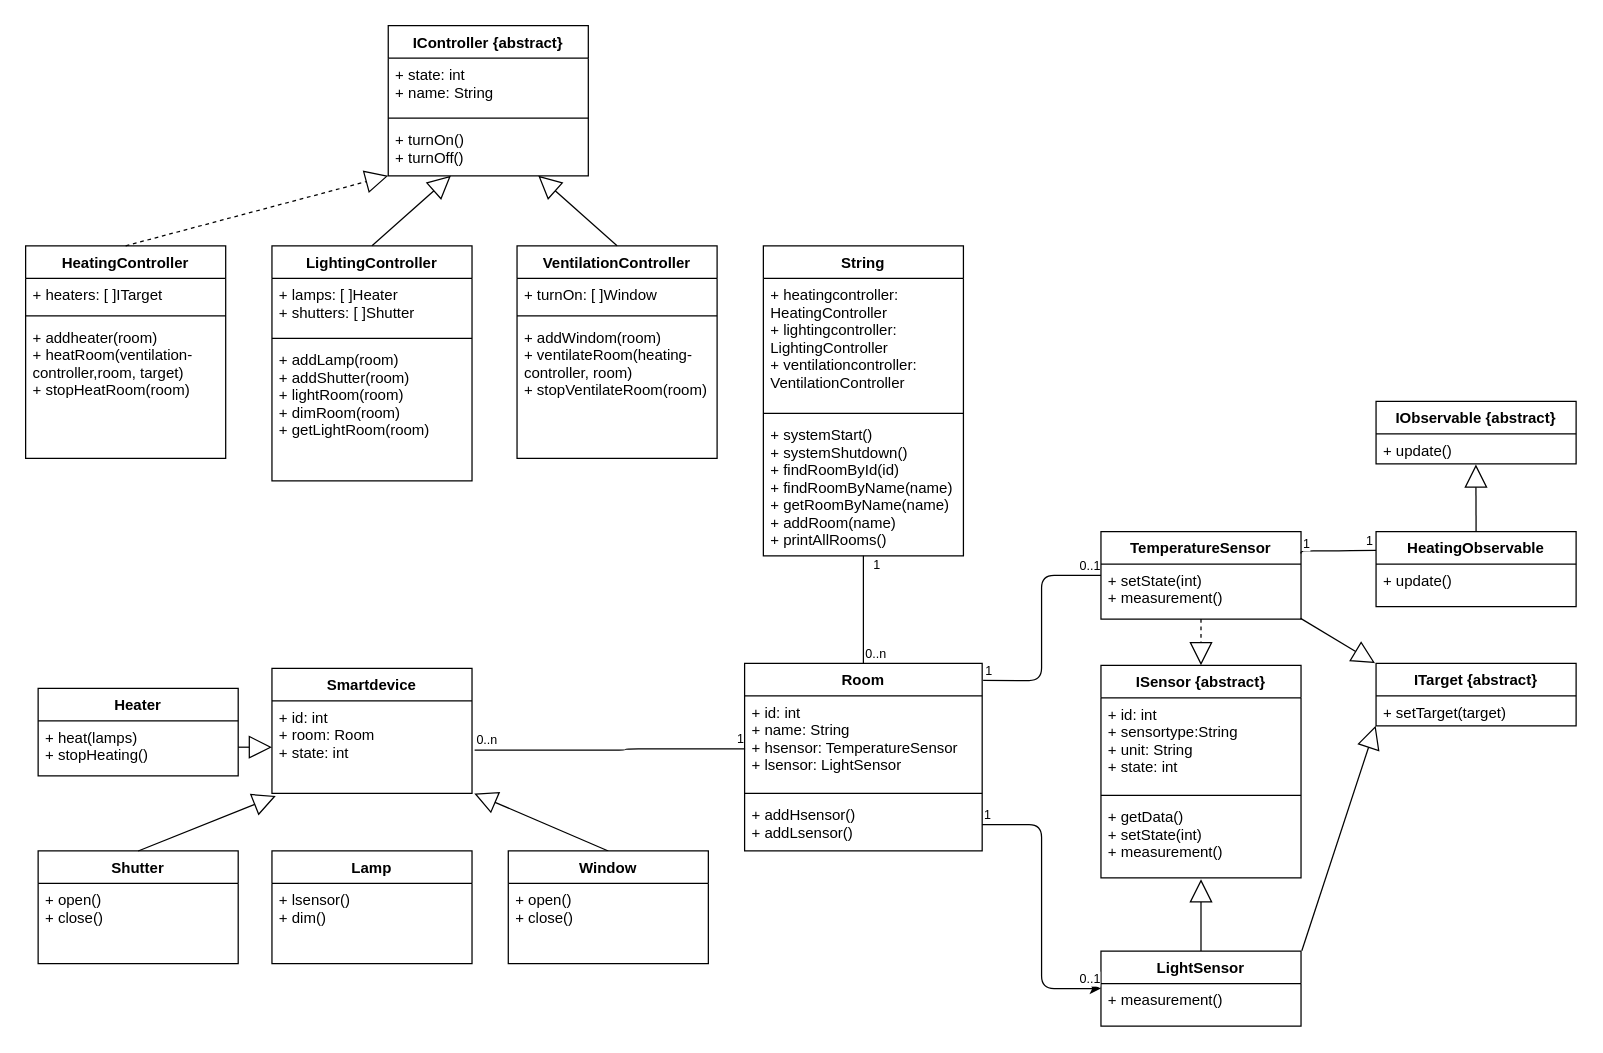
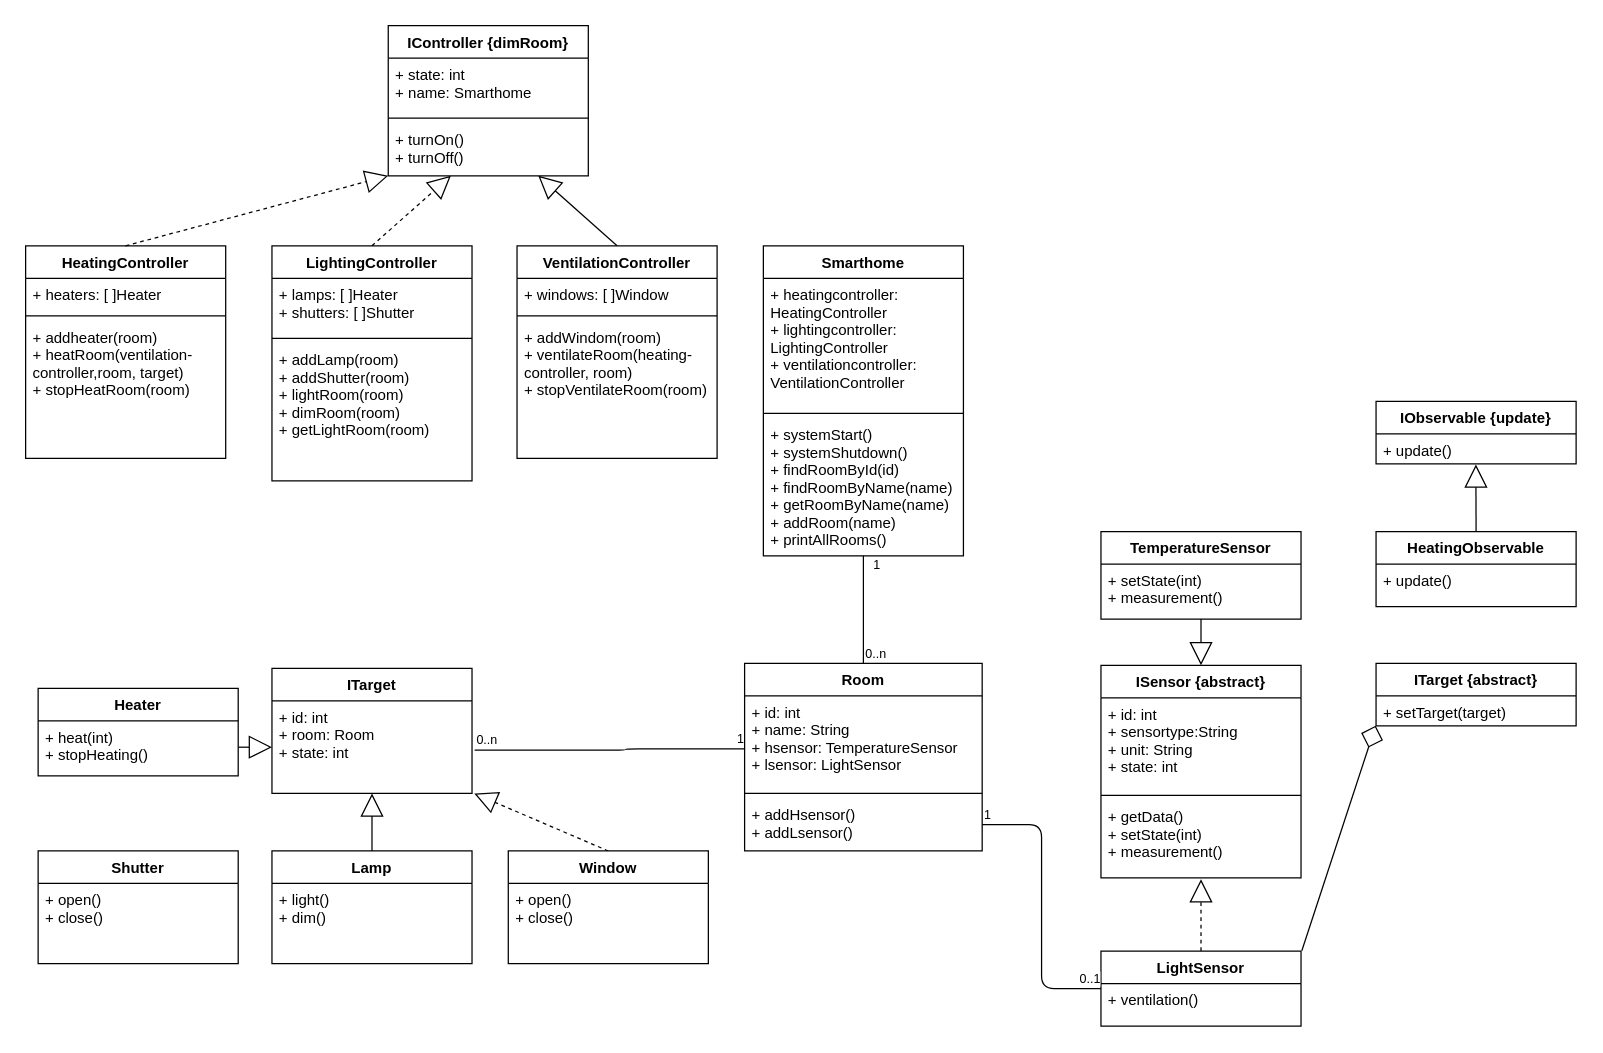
(488, 43) -> (488, 43)
(438, 75) -> (438, 75)
(404, 217) -> (404, 217)
(863, 263) -> (863, 263)
(113, 295) -> (109, 295)
(594, 295) -> (596, 295)
(1475, 418) -> (1475, 418)
(1338, 551) -> none
(1041, 629) -> none
(1201, 631) -> (1201, 631)
(1328, 635) -> none
(371, 685) -> (371, 685)
(96, 738) -> (87, 738)
(1368, 748) -> (1368, 748)
(551, 826) -> (551, 826)
(196, 828) -> none
none -> (372, 833)
(321, 900) -> (311, 900)
(1201, 926) -> (1201, 926)
(1091, 988) -> (1093, 988)
(1169, 1000) -> (1163, 1000)
